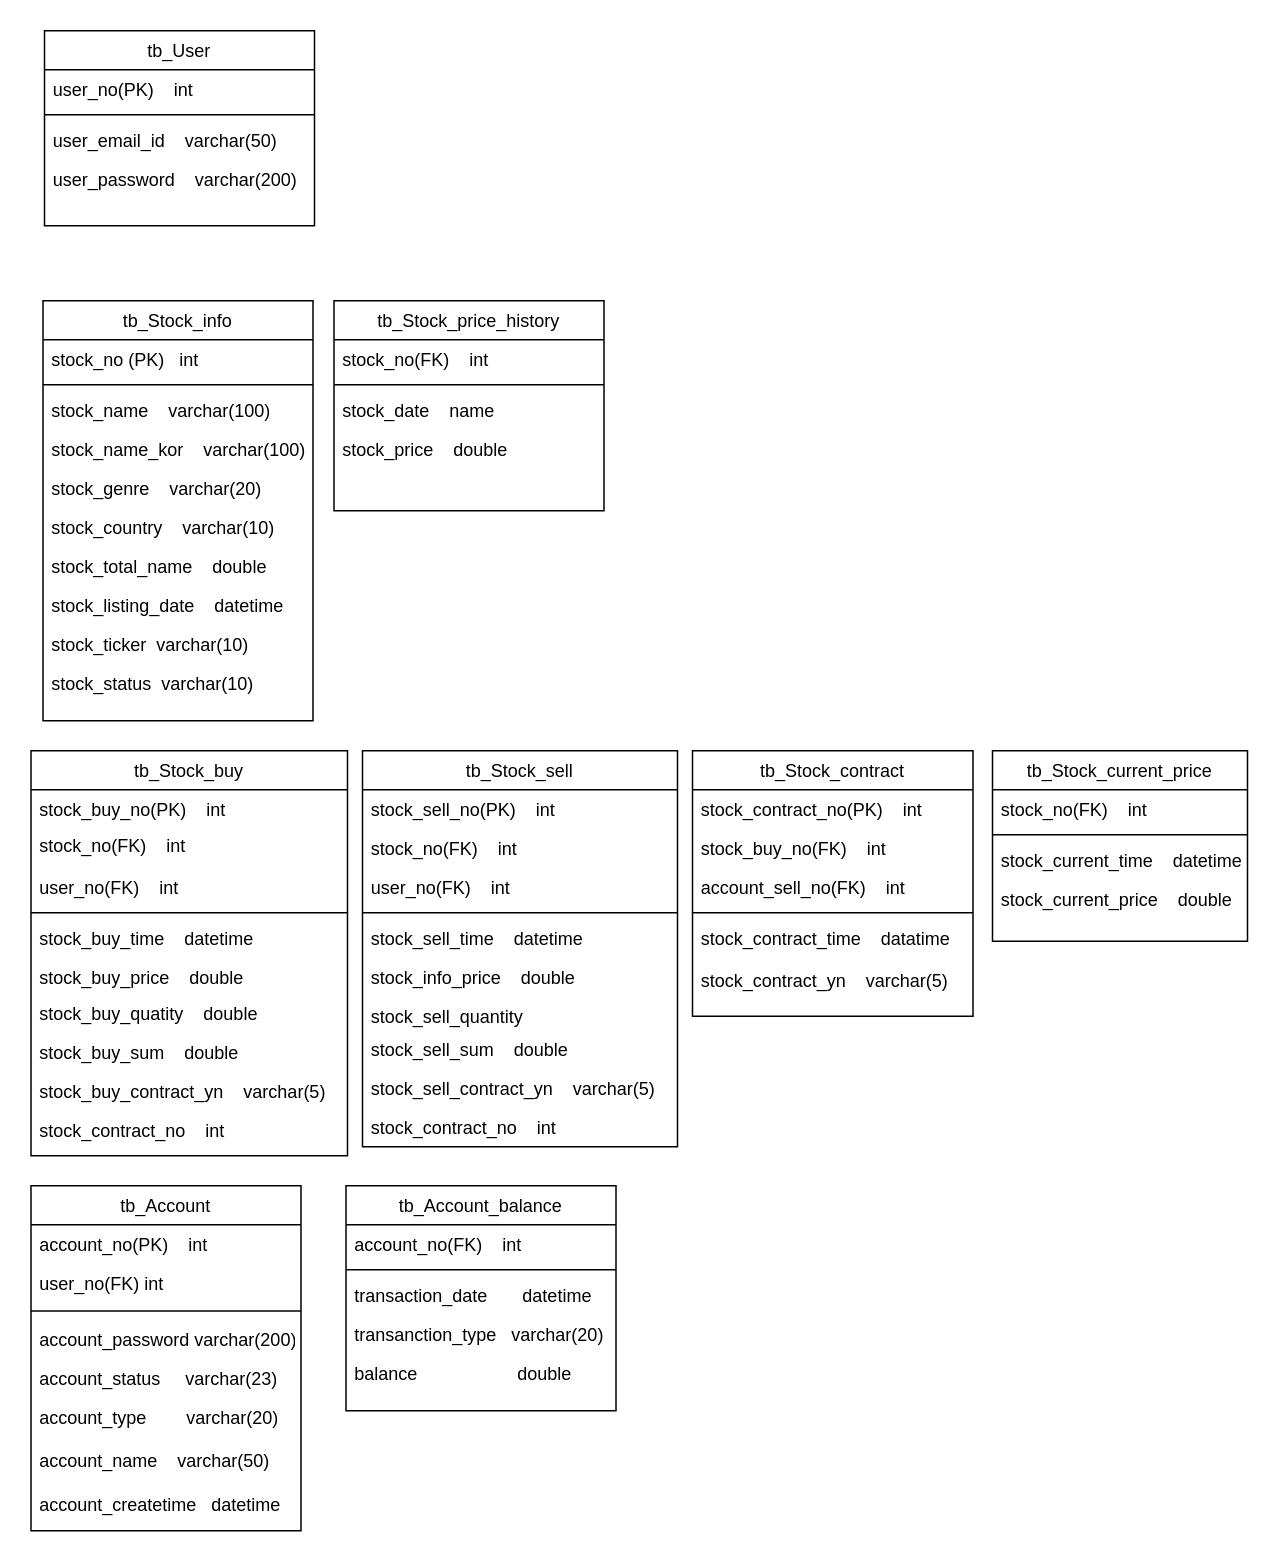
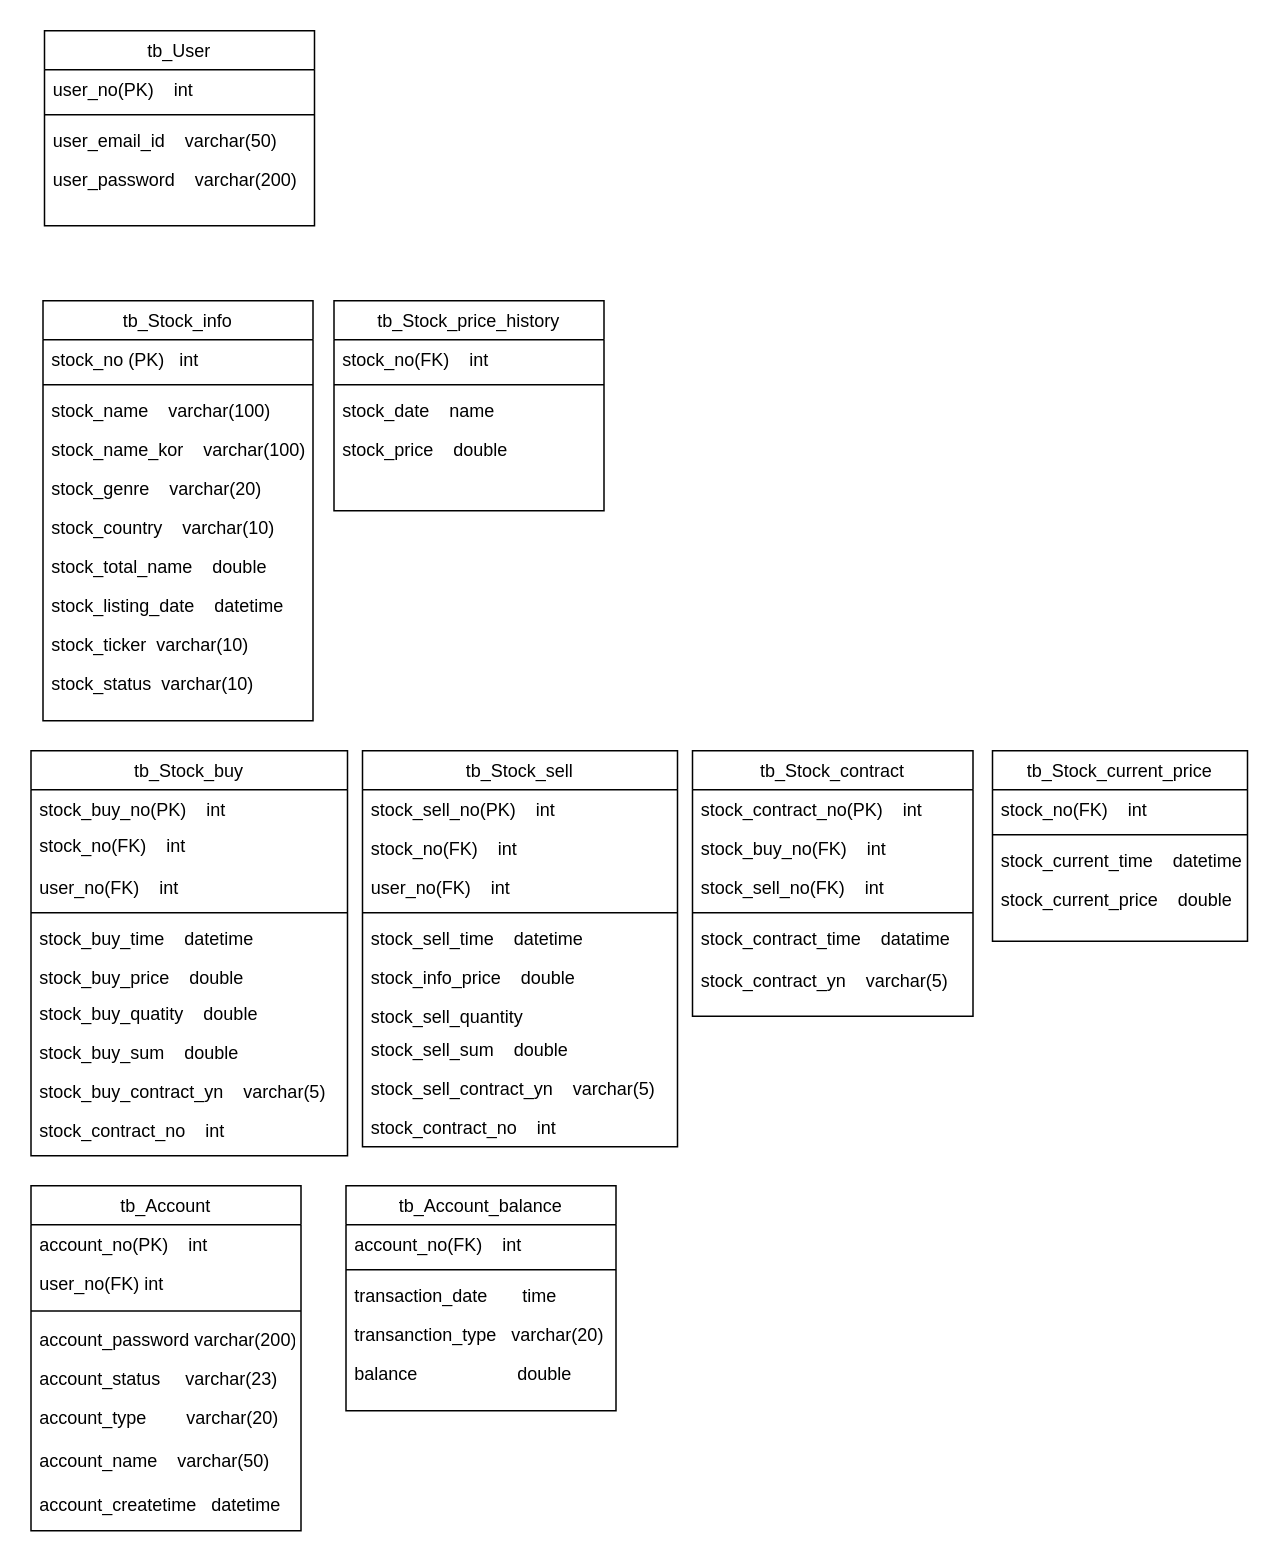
(820, 888) -> (810, 888)
(499, 1296) -> (478, 1296)
